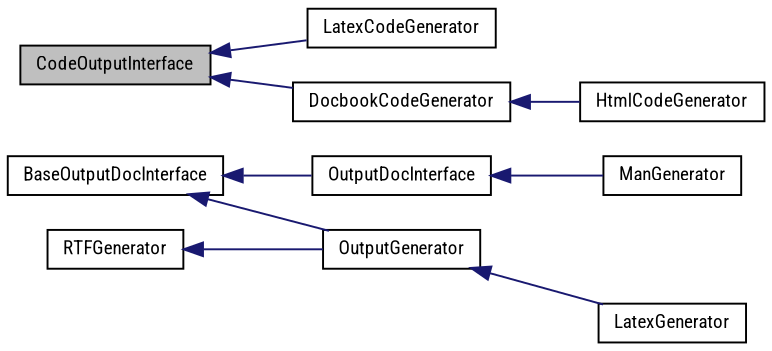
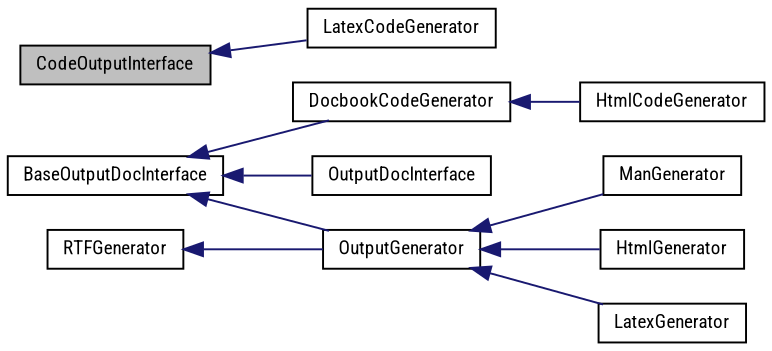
(262, 84) -> (268, 136)
(557, 176) -> (547, 210)
none -> (672, 249)
